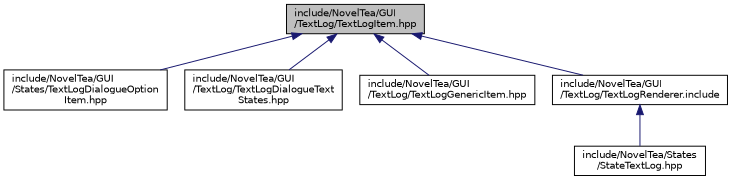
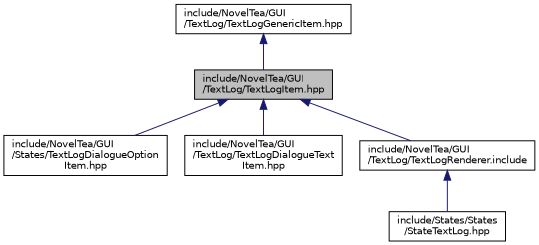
(406, 58) -> (264, 57)
(264, 90) -> (264, 155)
(640, 161) -> (447, 226)
